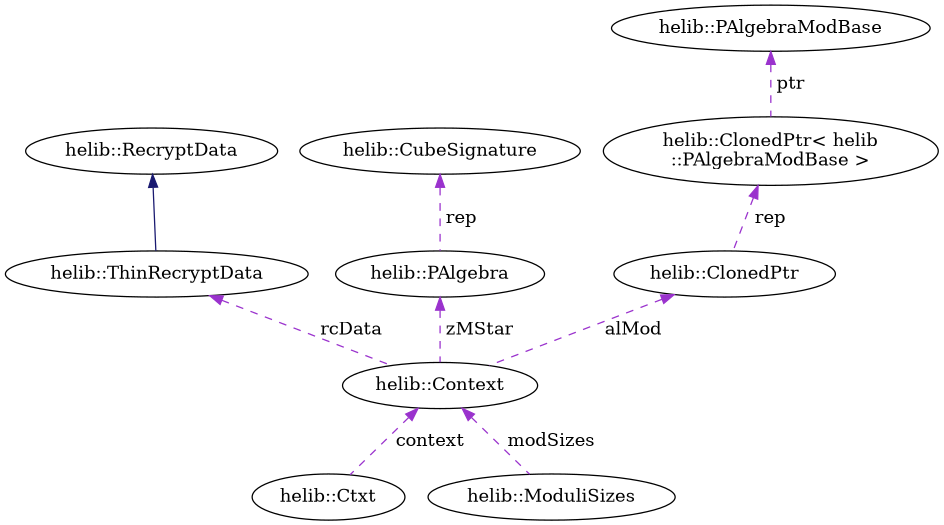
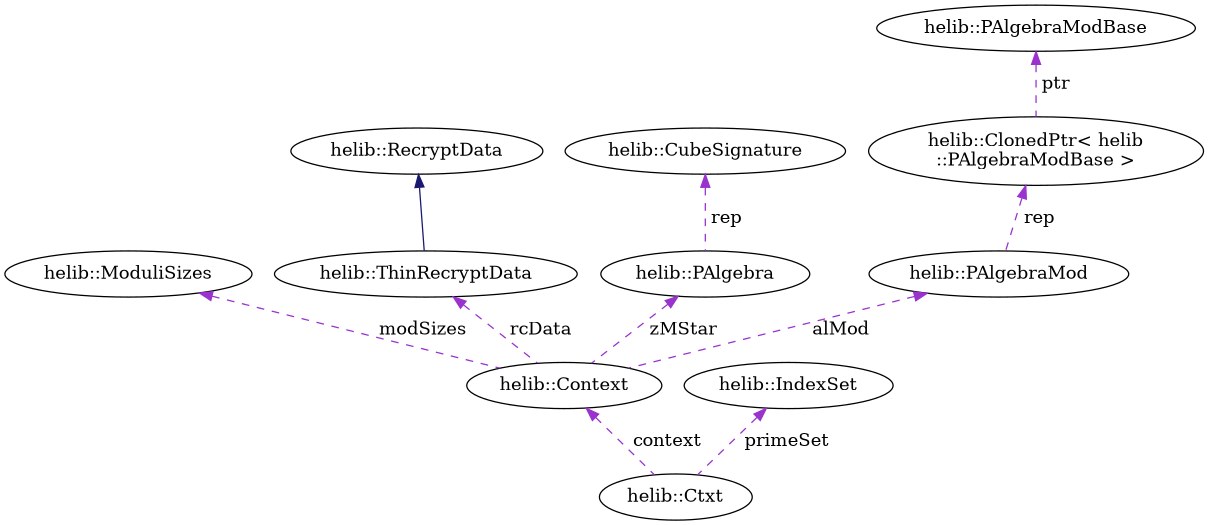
(725, 274) -> (999, 274)
none -> (789, 386)
(500, 446) -> (356, 332)
